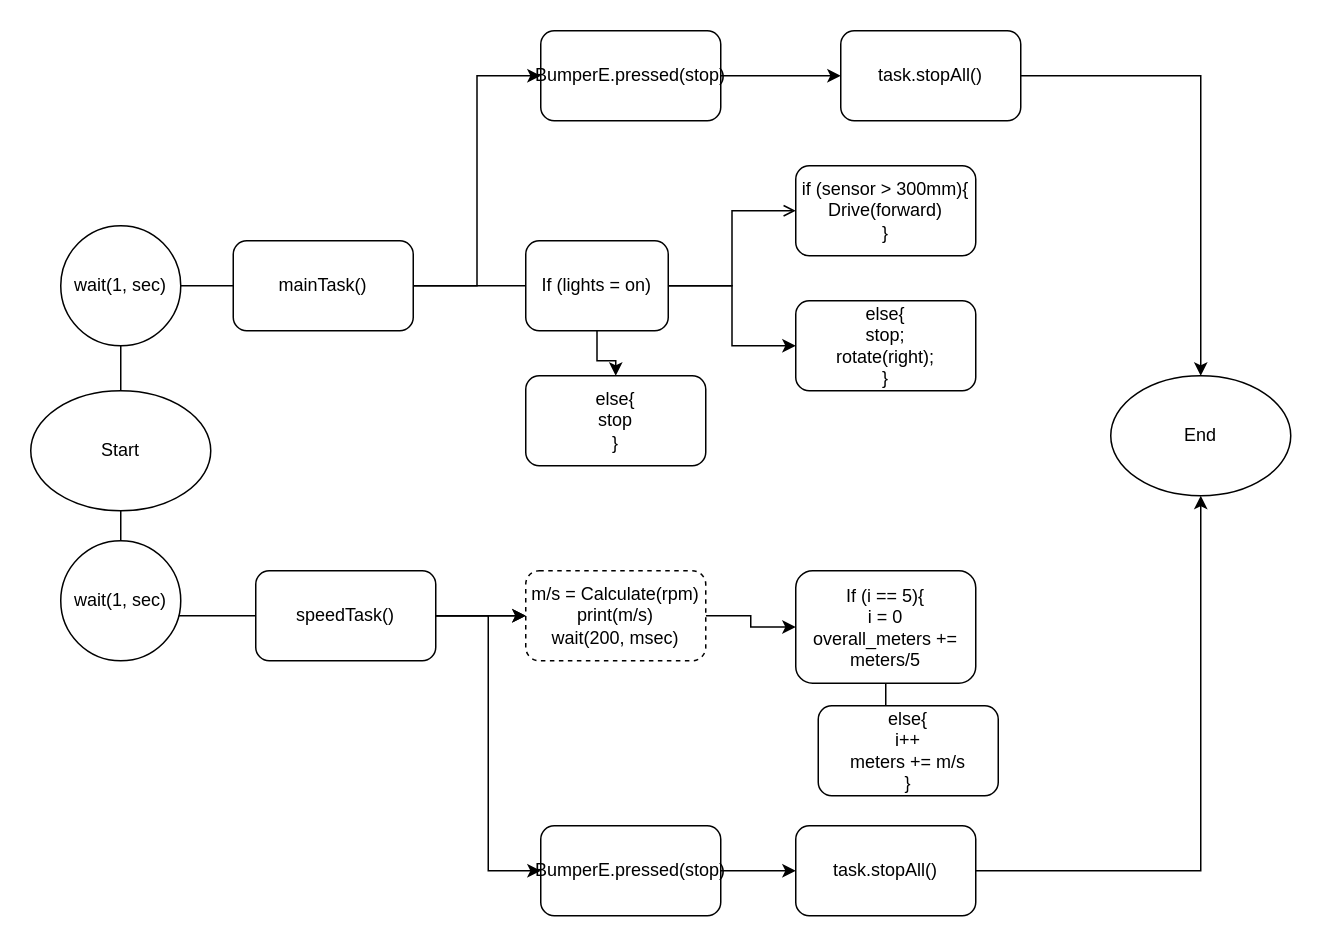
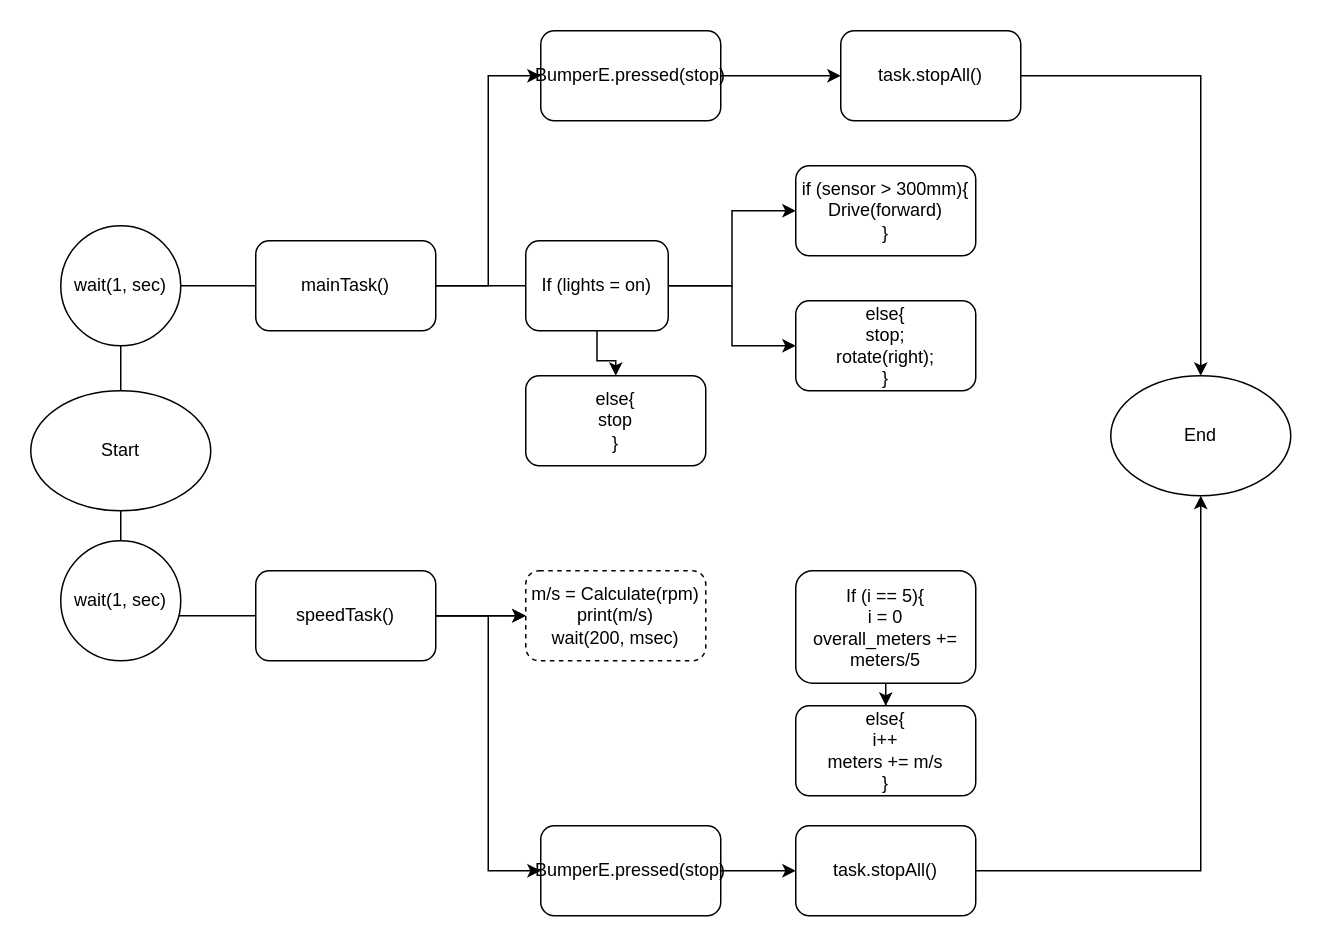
(786, 211) -> (784, 211)
(323, 286) -> (346, 286)
(751, 616) -> none
(908, 751) -> (886, 751)
